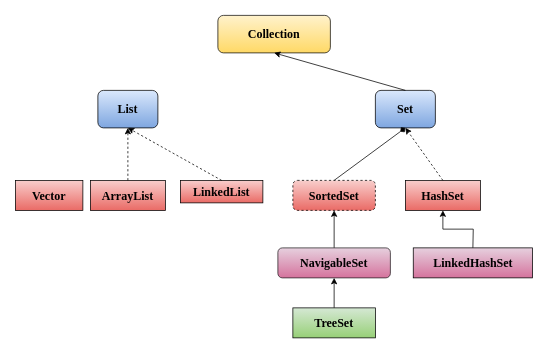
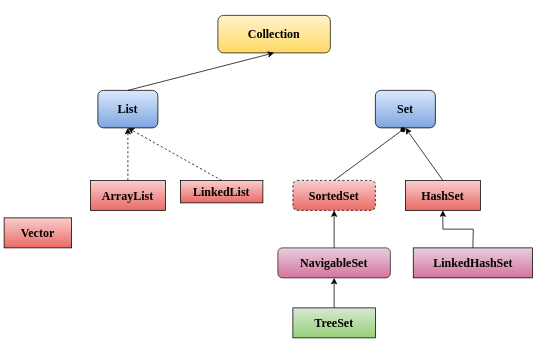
none -> (199, 72)
(342, 72) -> none
(426, 156) -> (426, 156)
(49, 195) -> (38, 233)
